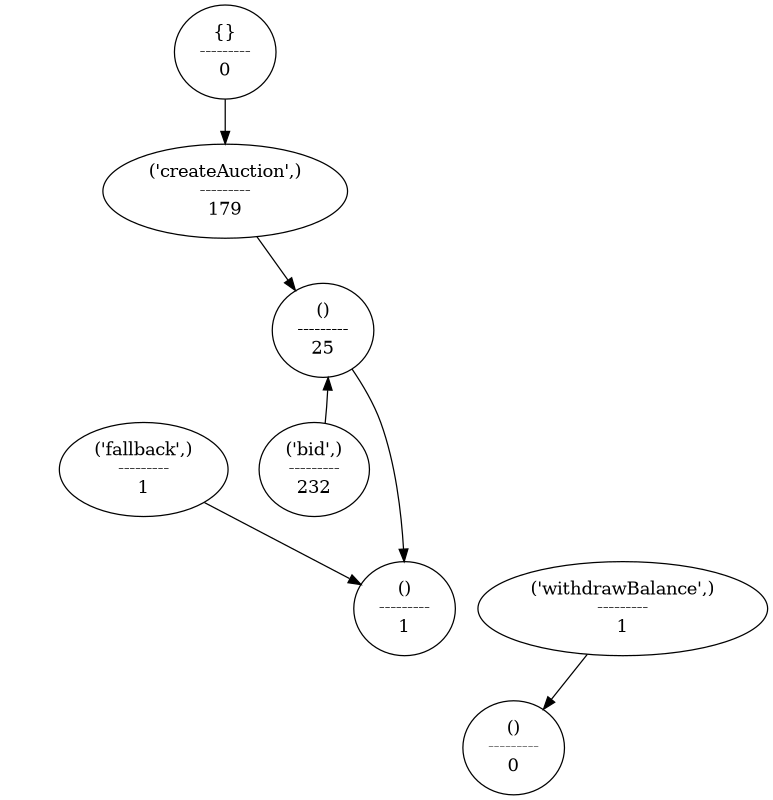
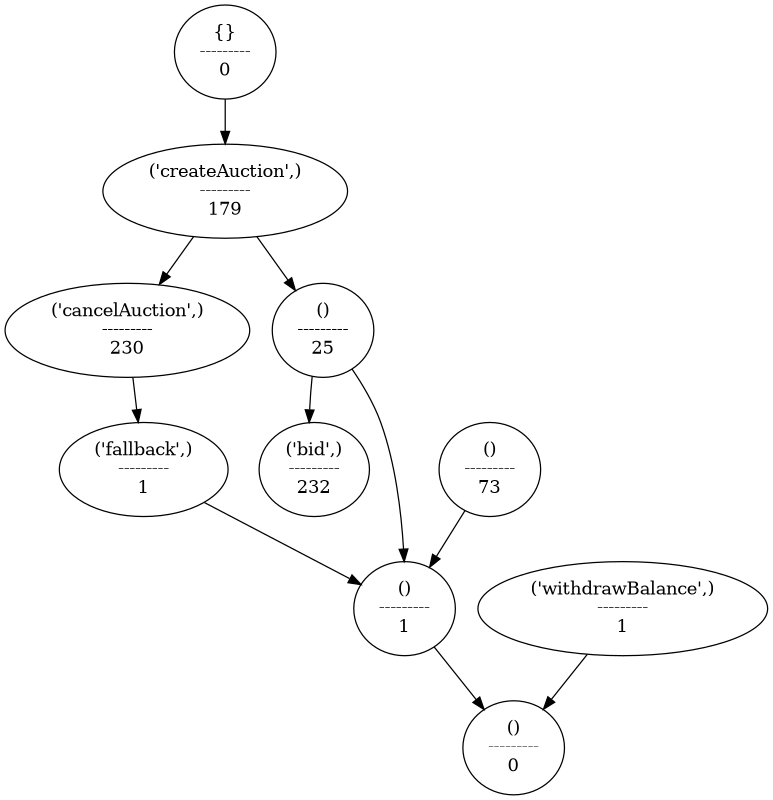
none -> (127, 330)
(327, 407) -> (311, 393)
none -> (490, 470)
none -> (455, 673)
